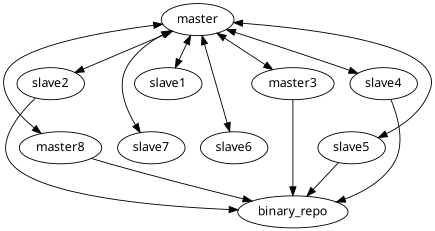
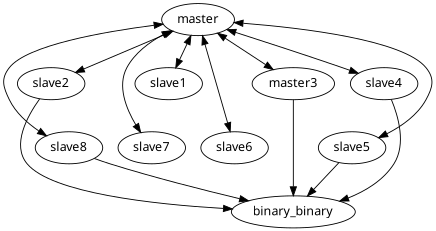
(61, 148) -> (69, 148)
(293, 212) -> (293, 212)
